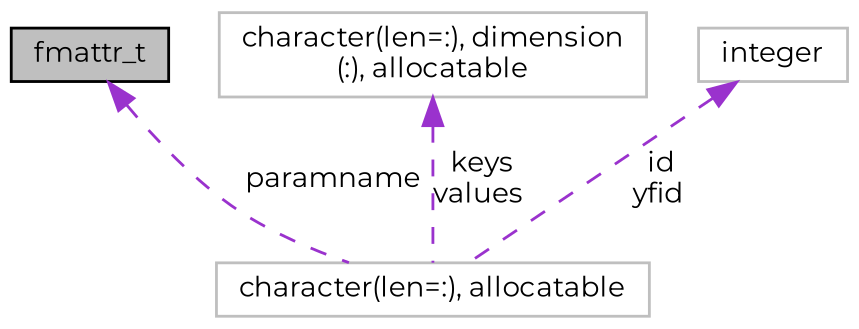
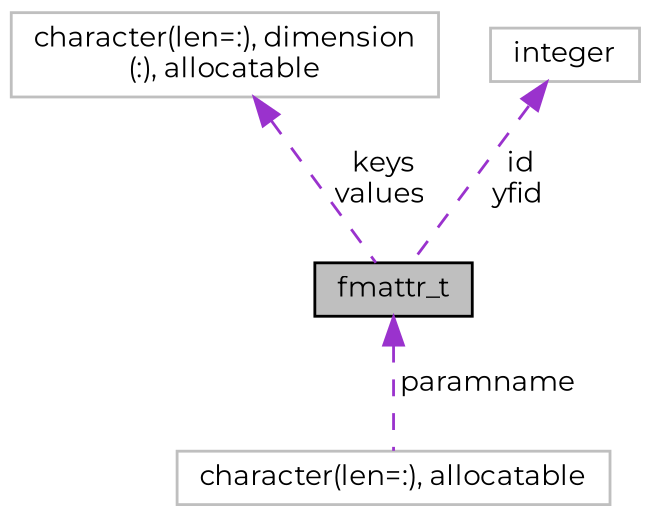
(591, 180) -> (470, 184)
(433, 194) -> (324, 192)
